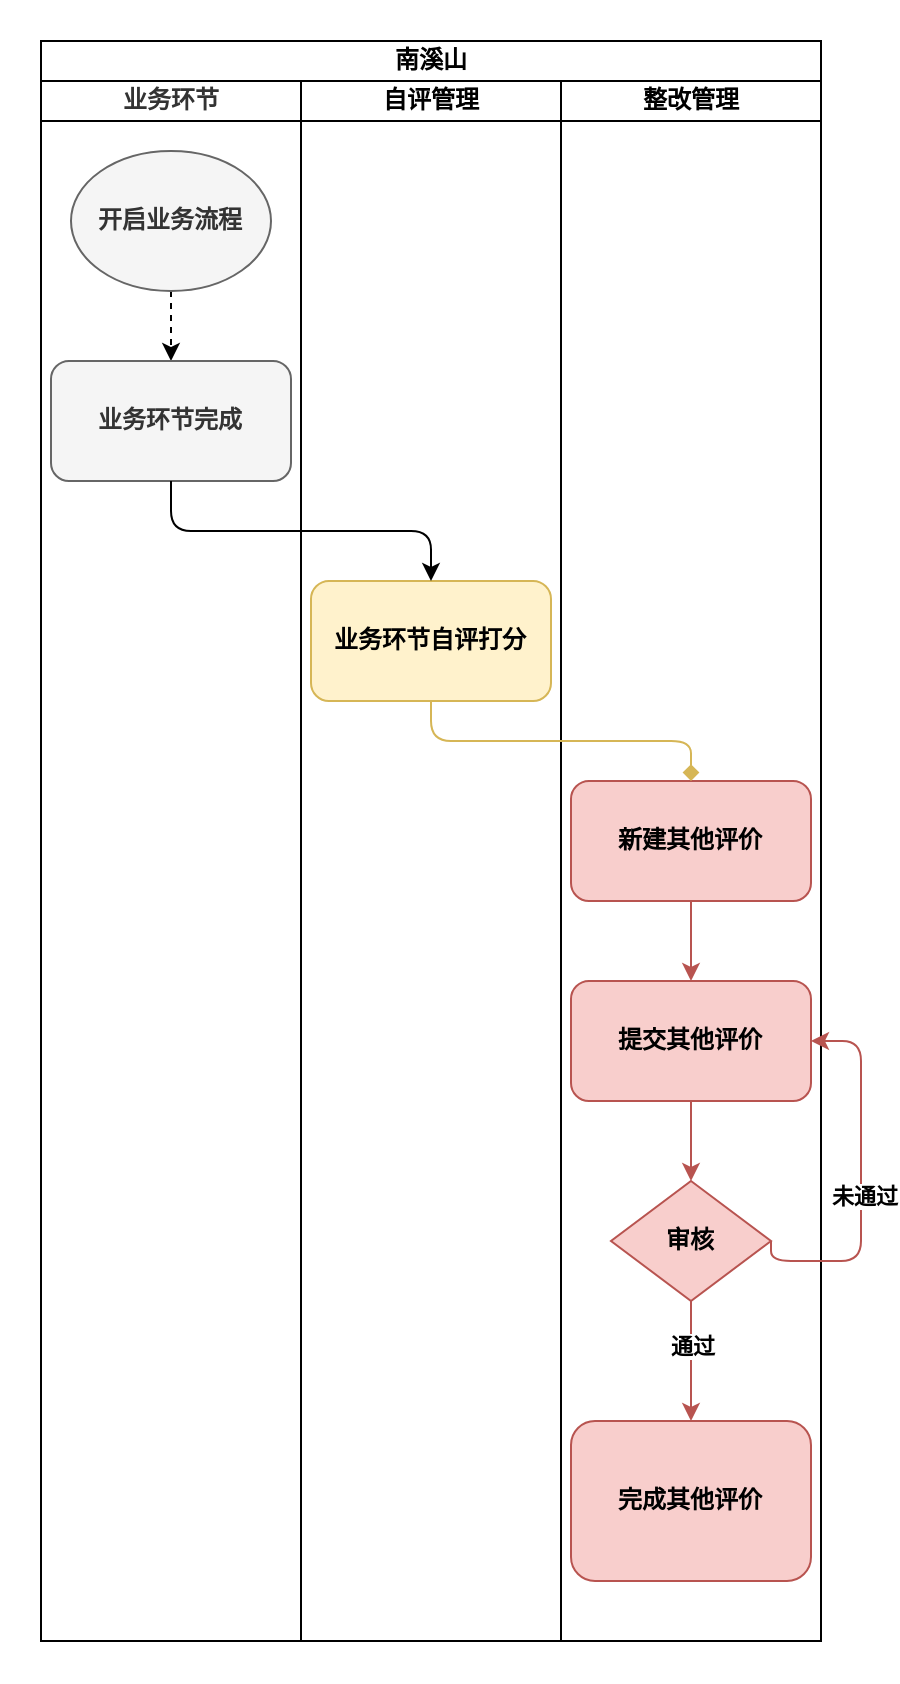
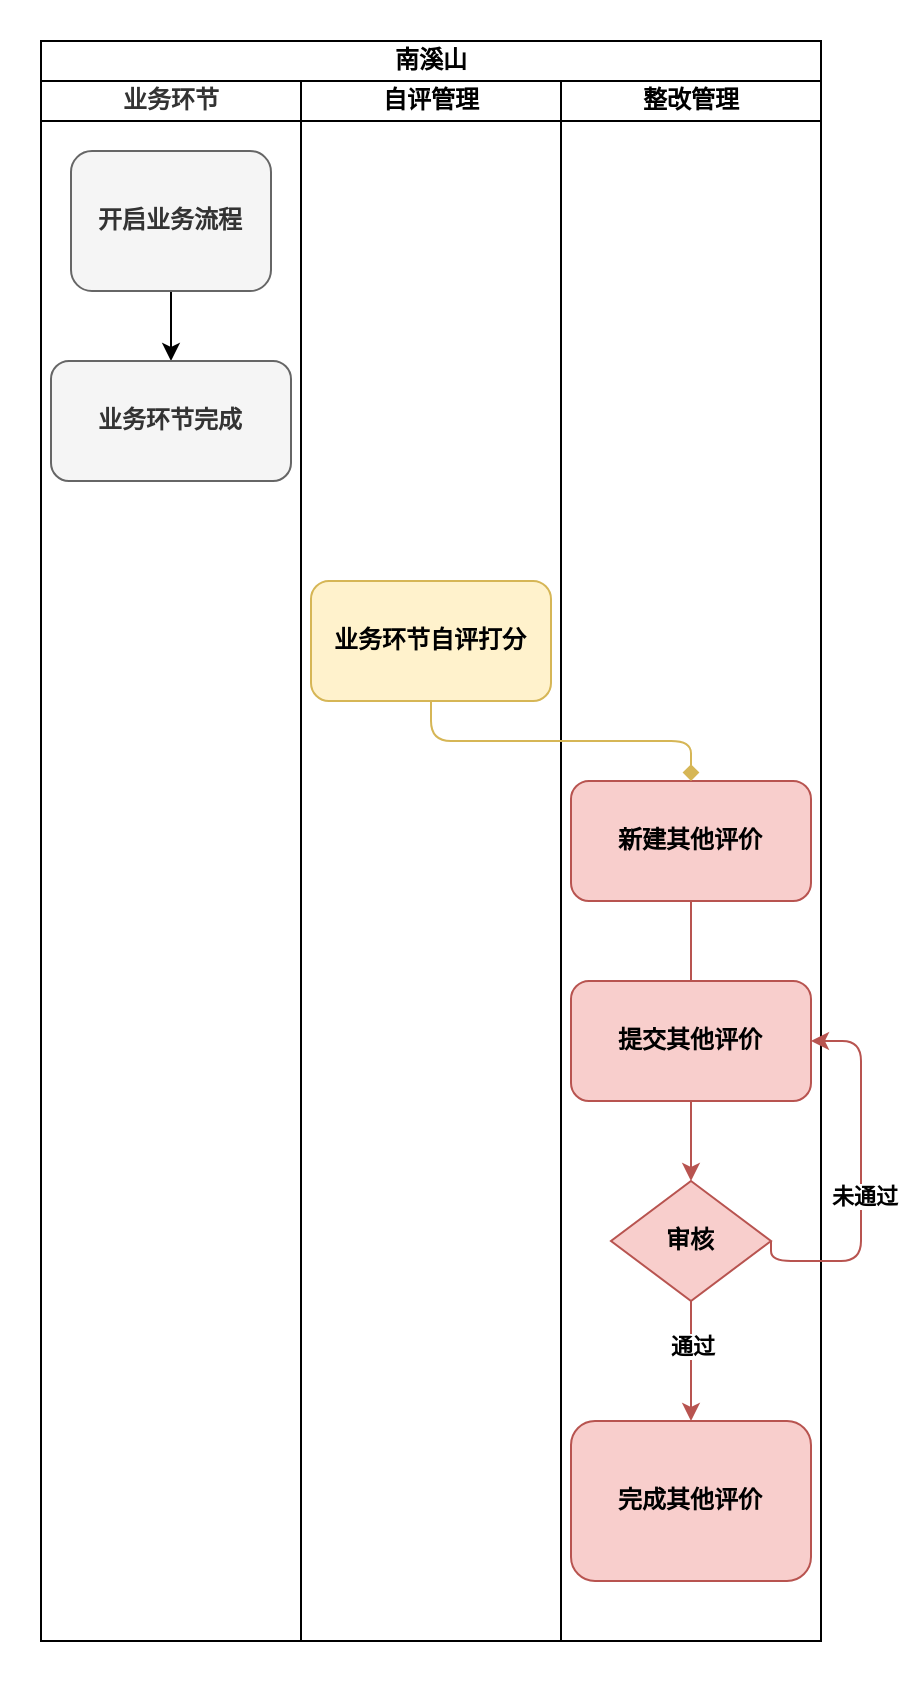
(171, 221) -> (171, 221)
(171, 321) -> (171, 321)
(294, 531) -> none
(691, 966) -> (691, 971)
